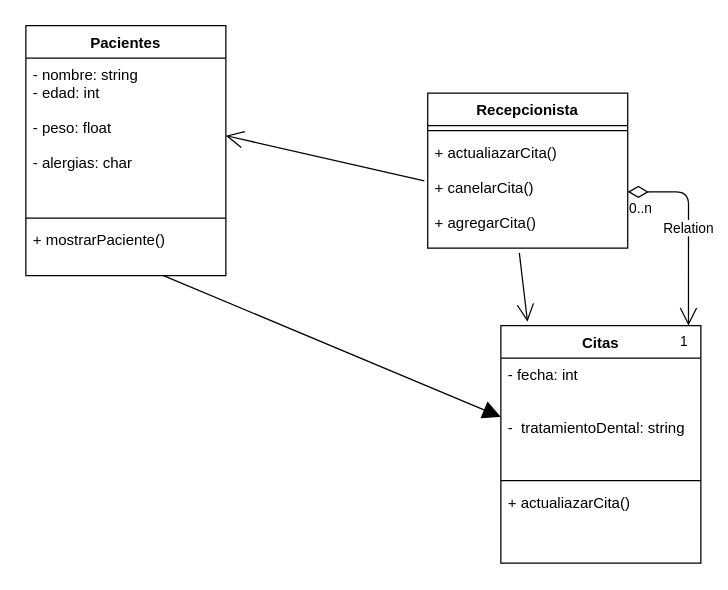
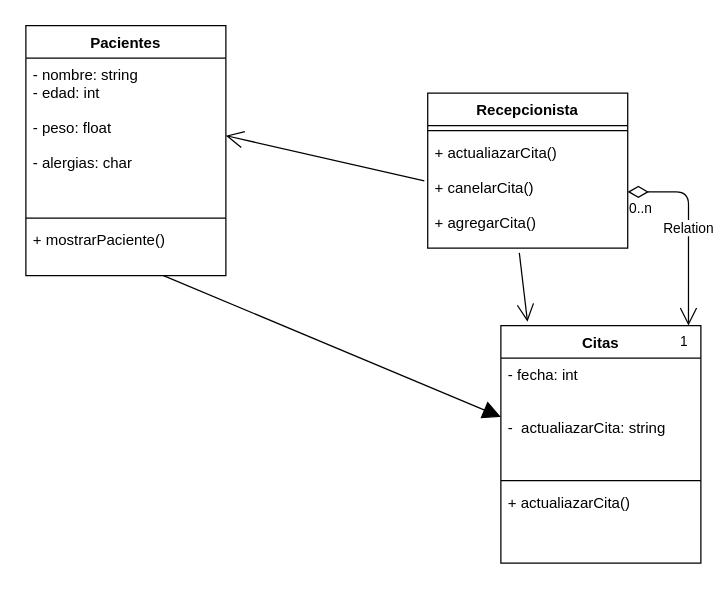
(550, 375) -> (550, 375)
